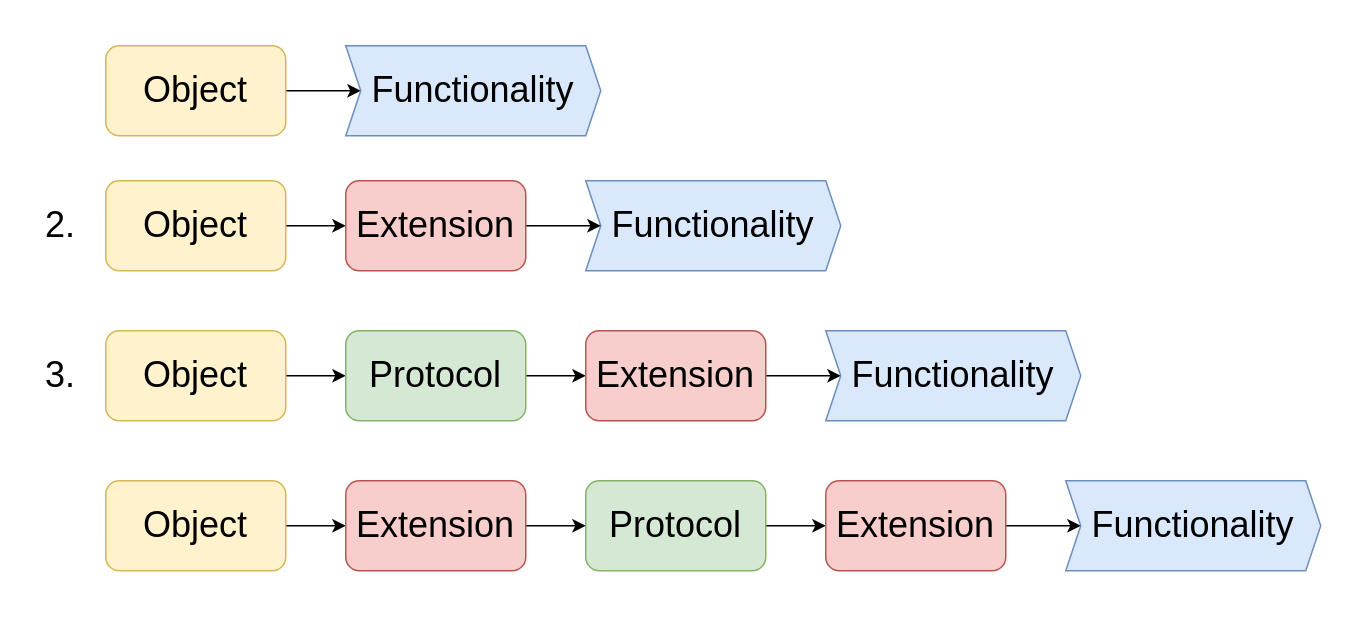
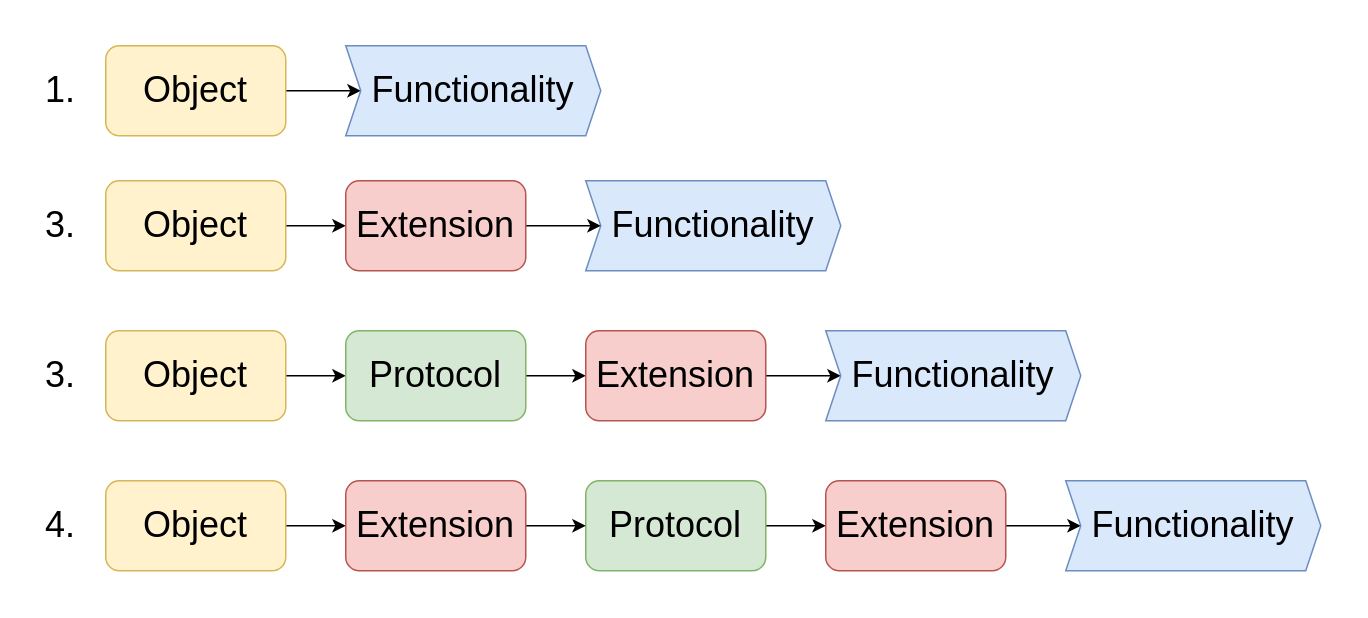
none -> (61, 91)
(61, 226) -> (61, 226)
none -> (61, 526)
